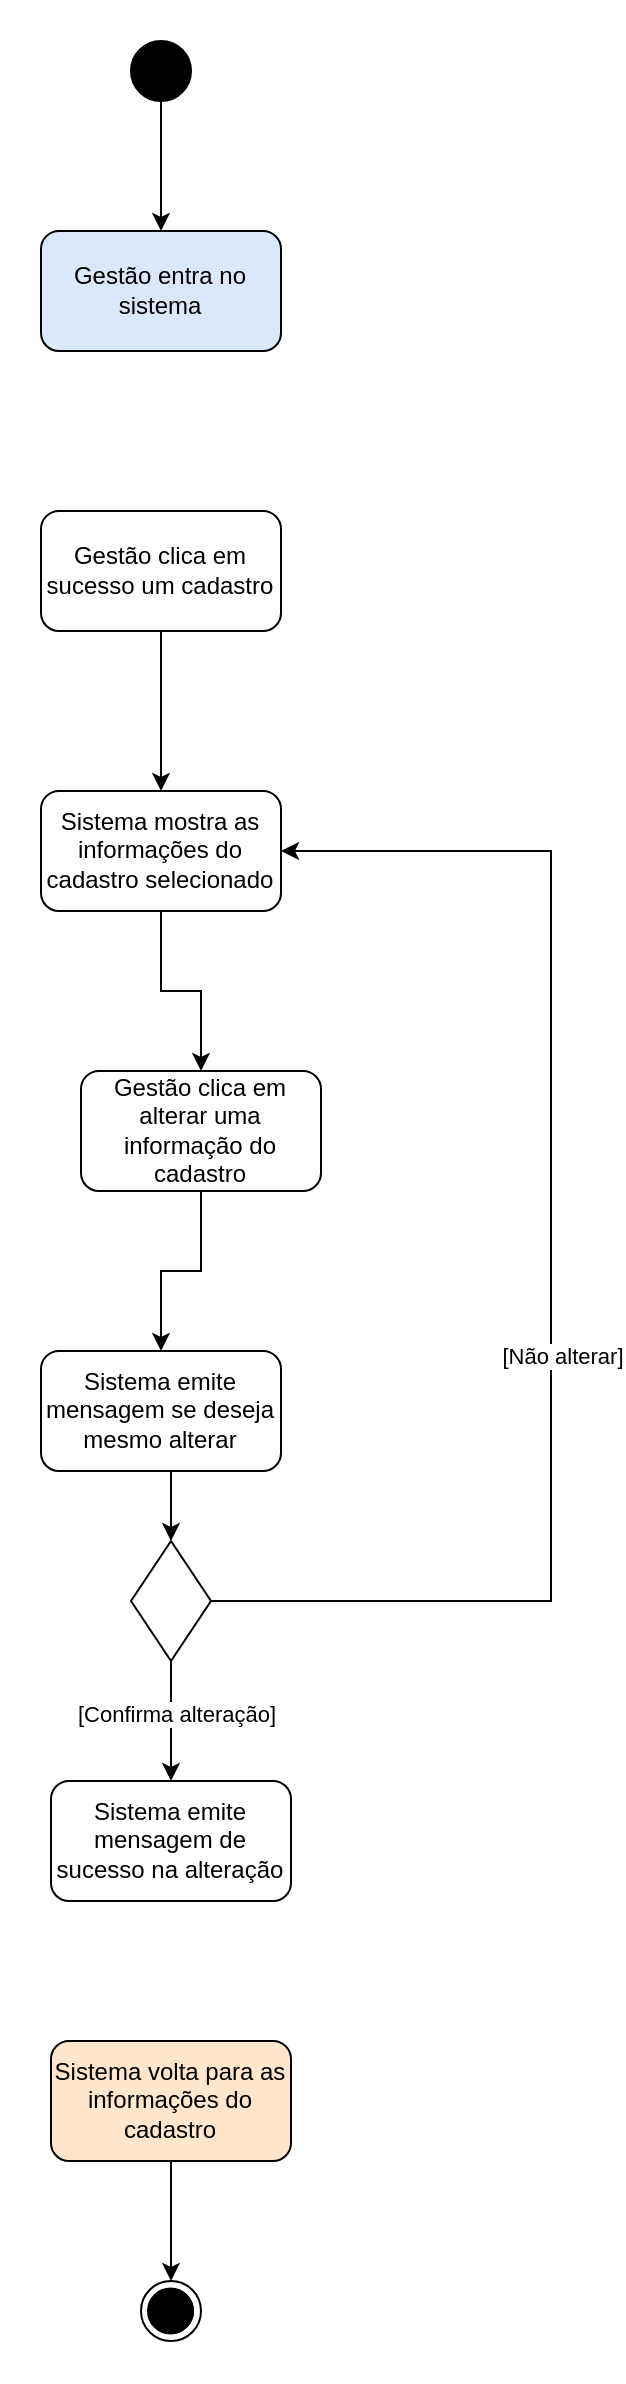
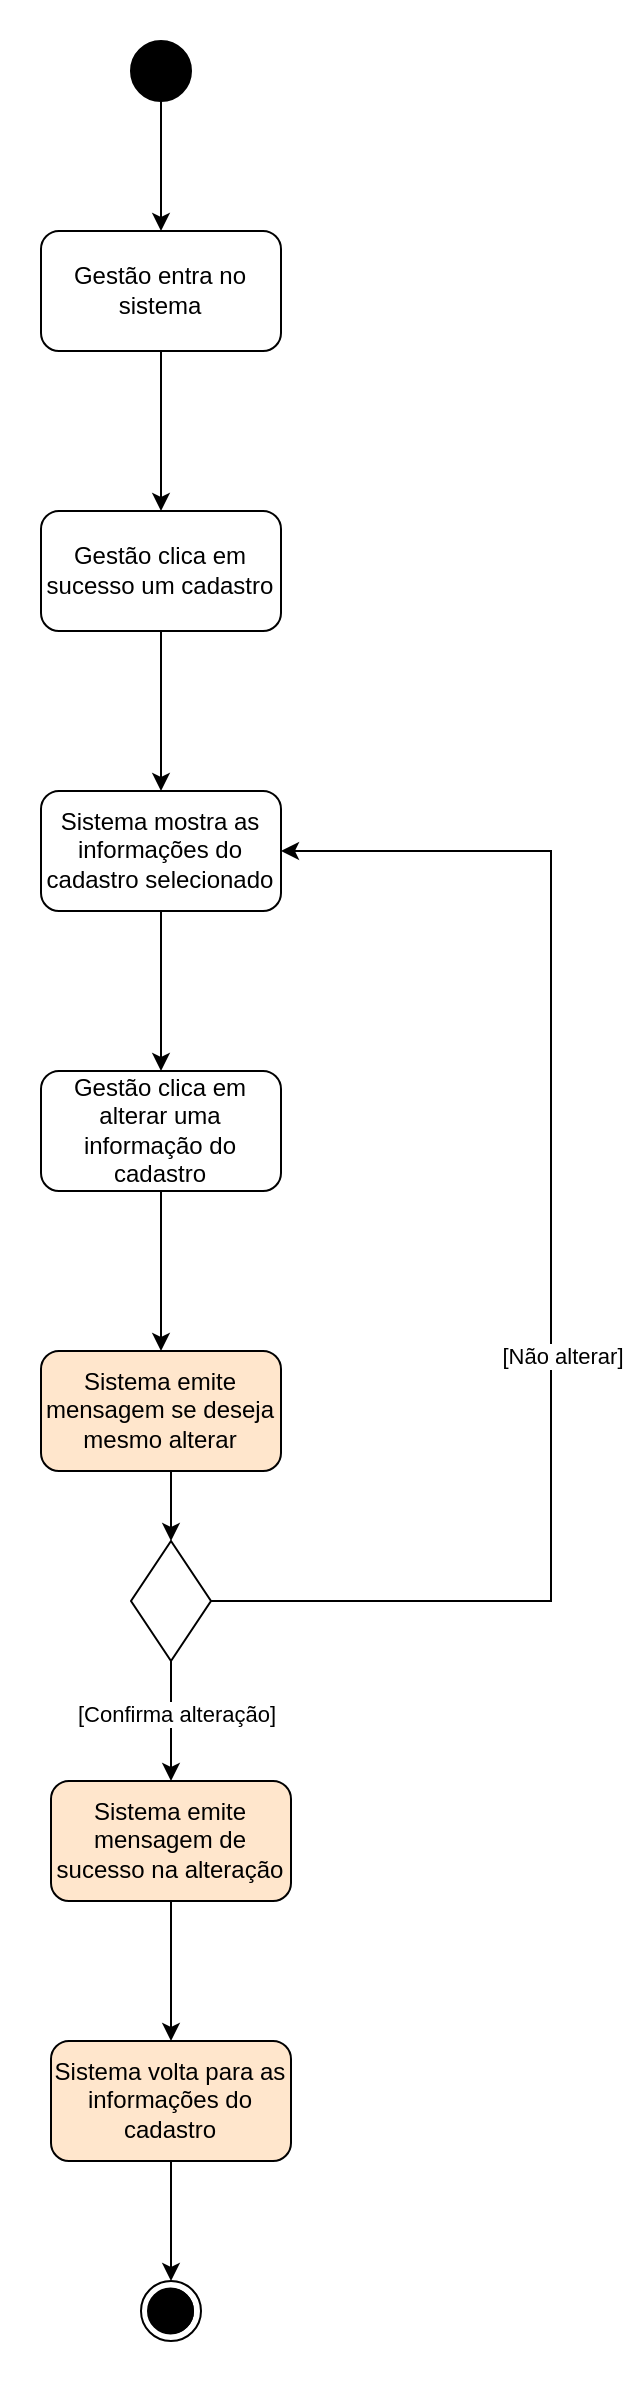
(161, 291) -> (161, 291)
none -> (161, 424)
(201, 1131) -> (161, 1131)
(161, 1411) -> (161, 1411)
(171, 1841) -> (171, 1841)
none -> (171, 1964)
